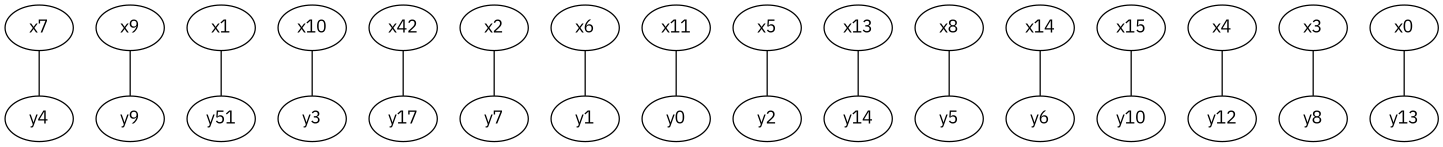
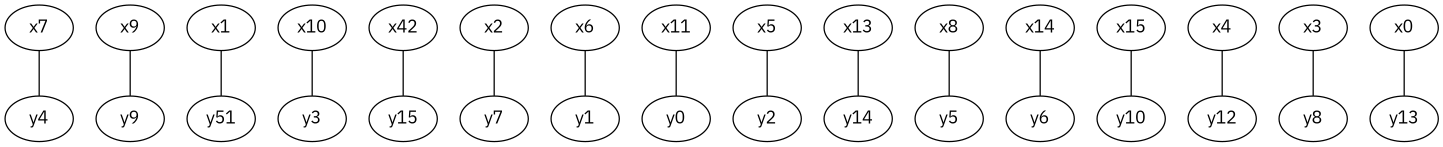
(403, 119) -> (403, 119)
